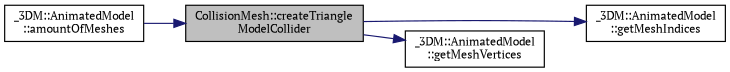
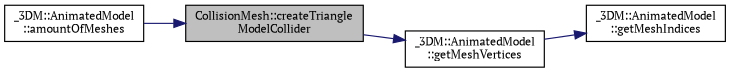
(469, 21) -> (560, 37)
